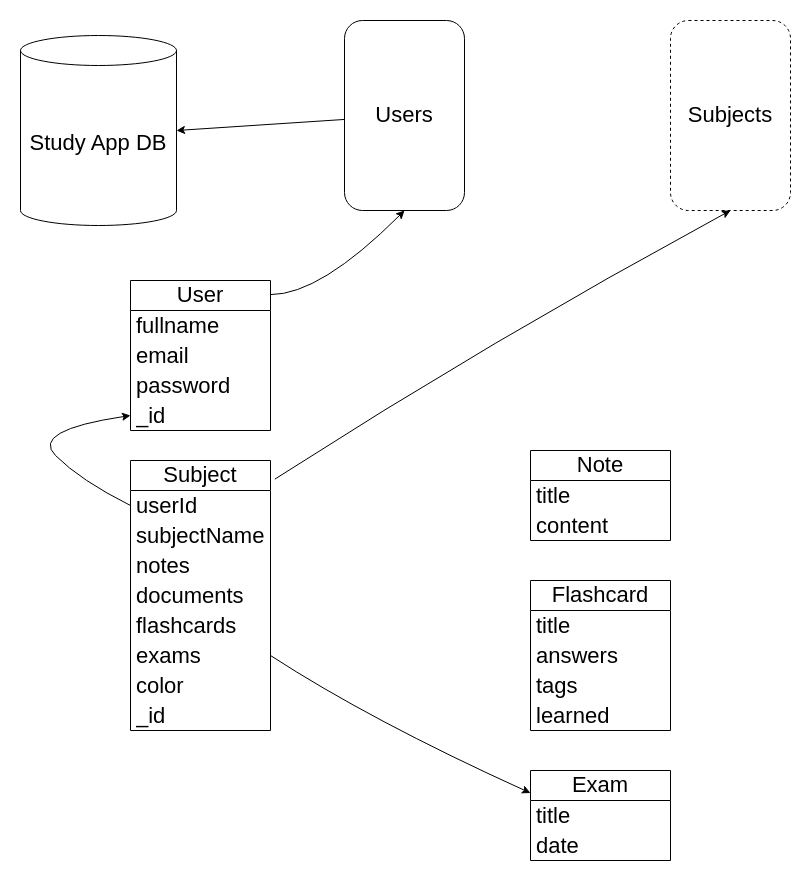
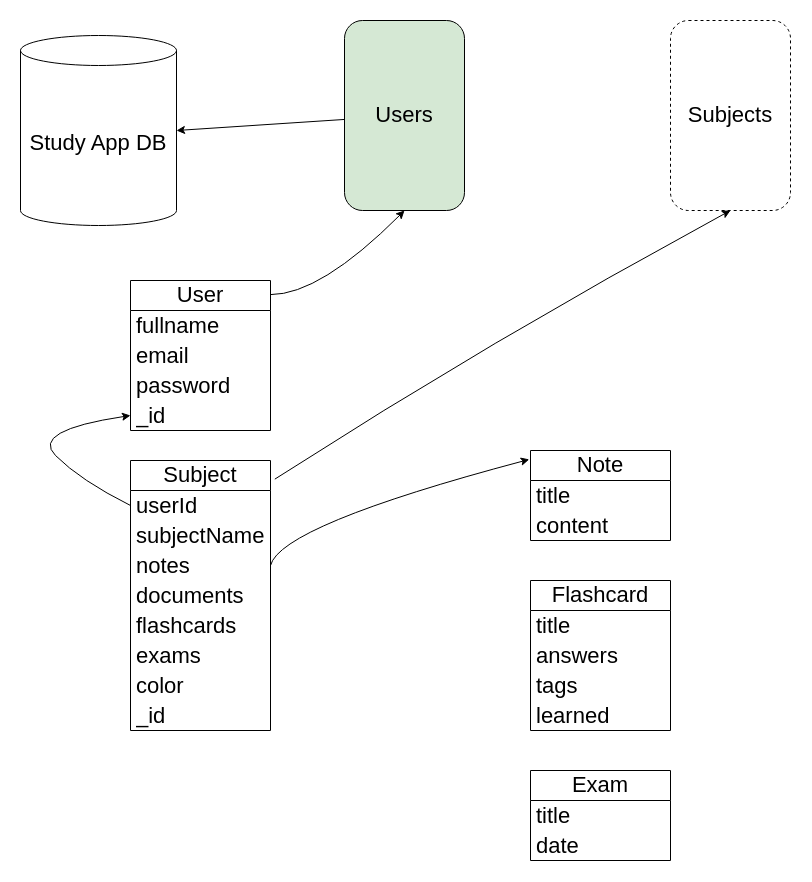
(405, 116) -> (405, 116)
none -> (392, 500)
(396, 728) -> none
